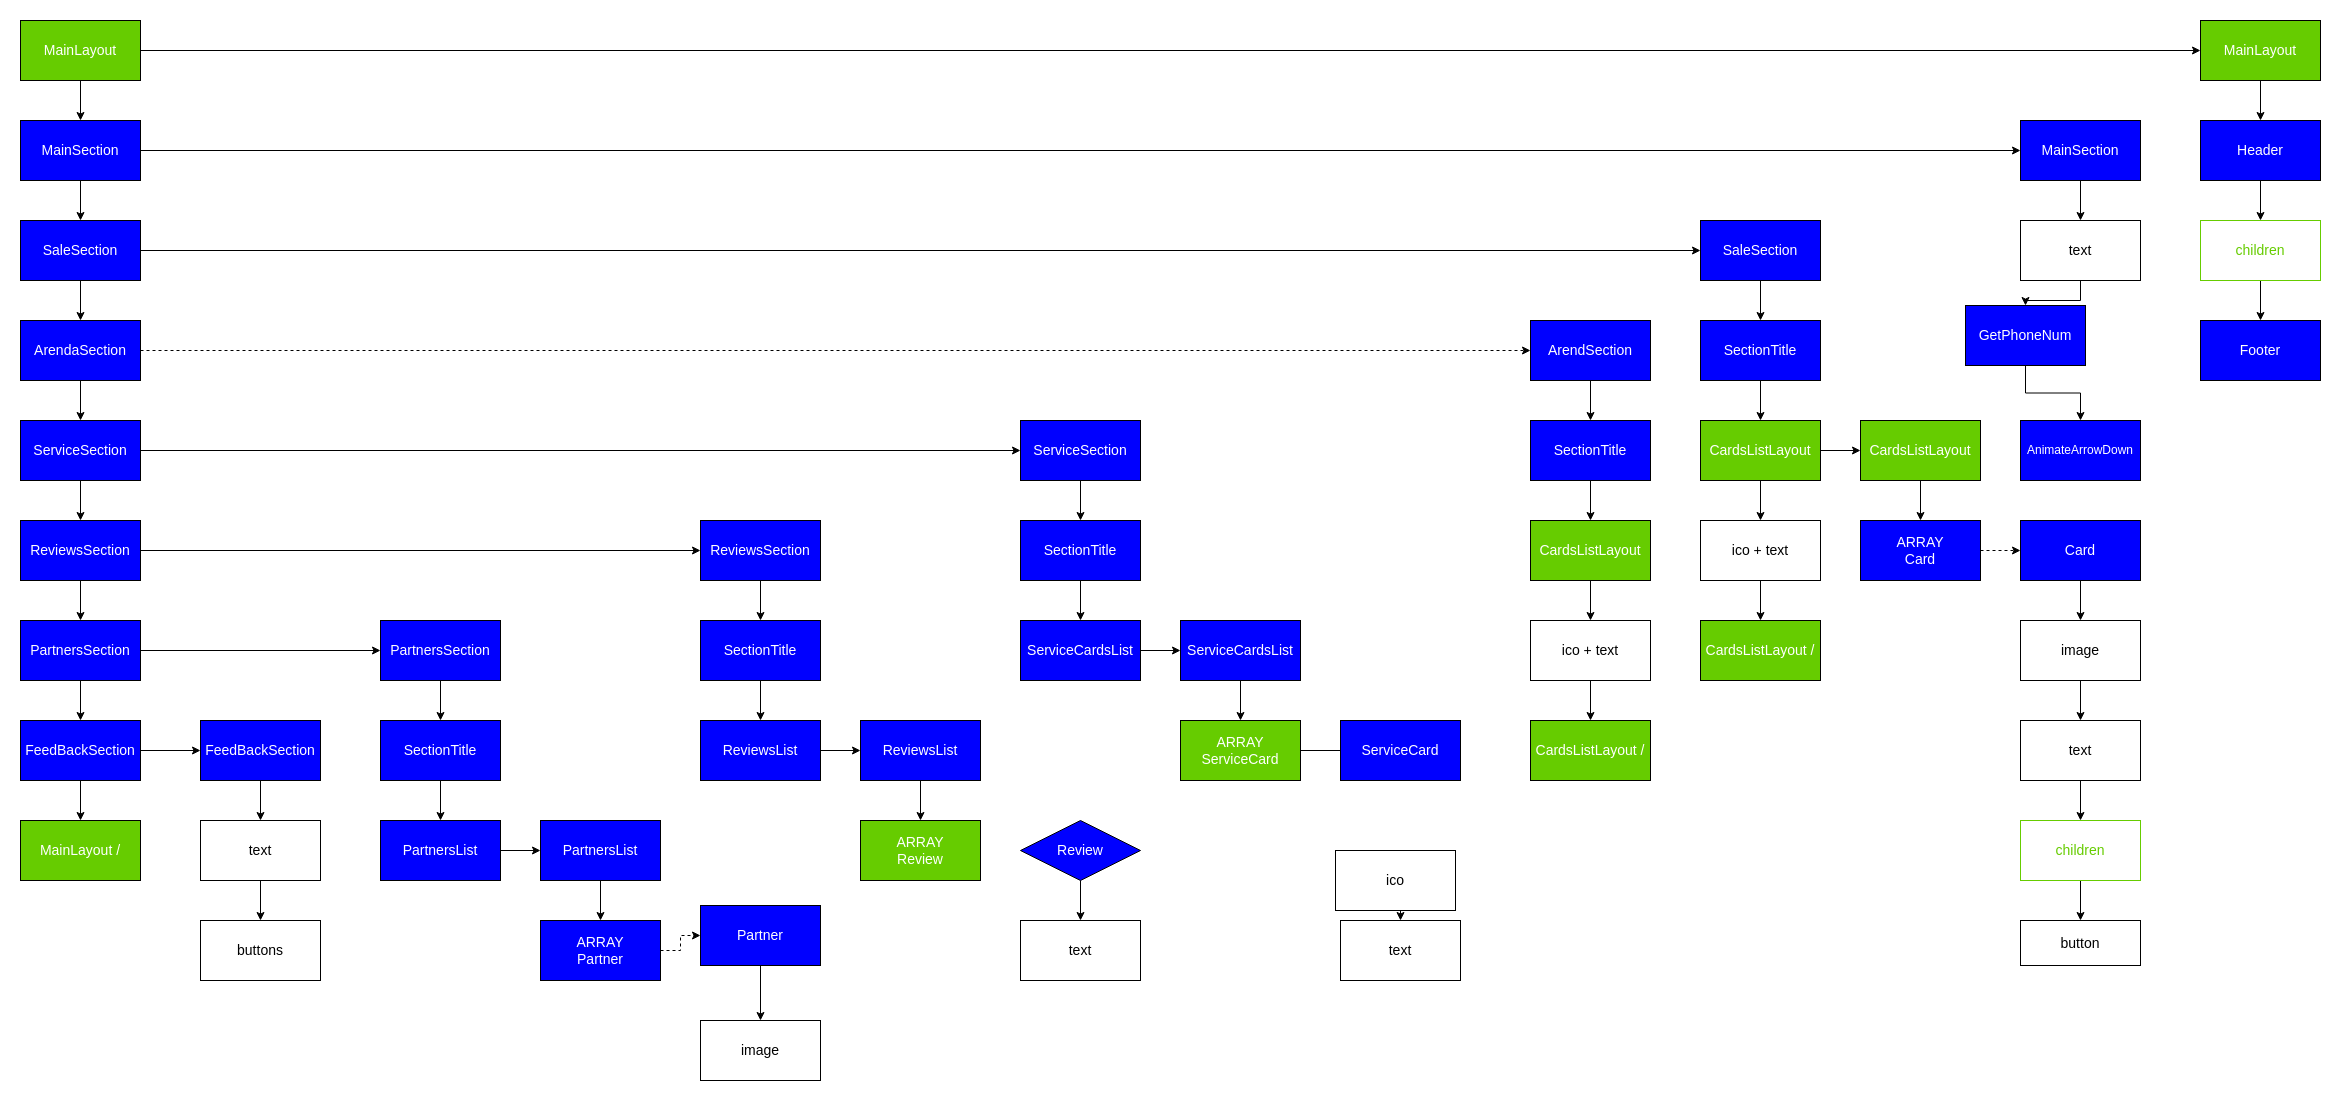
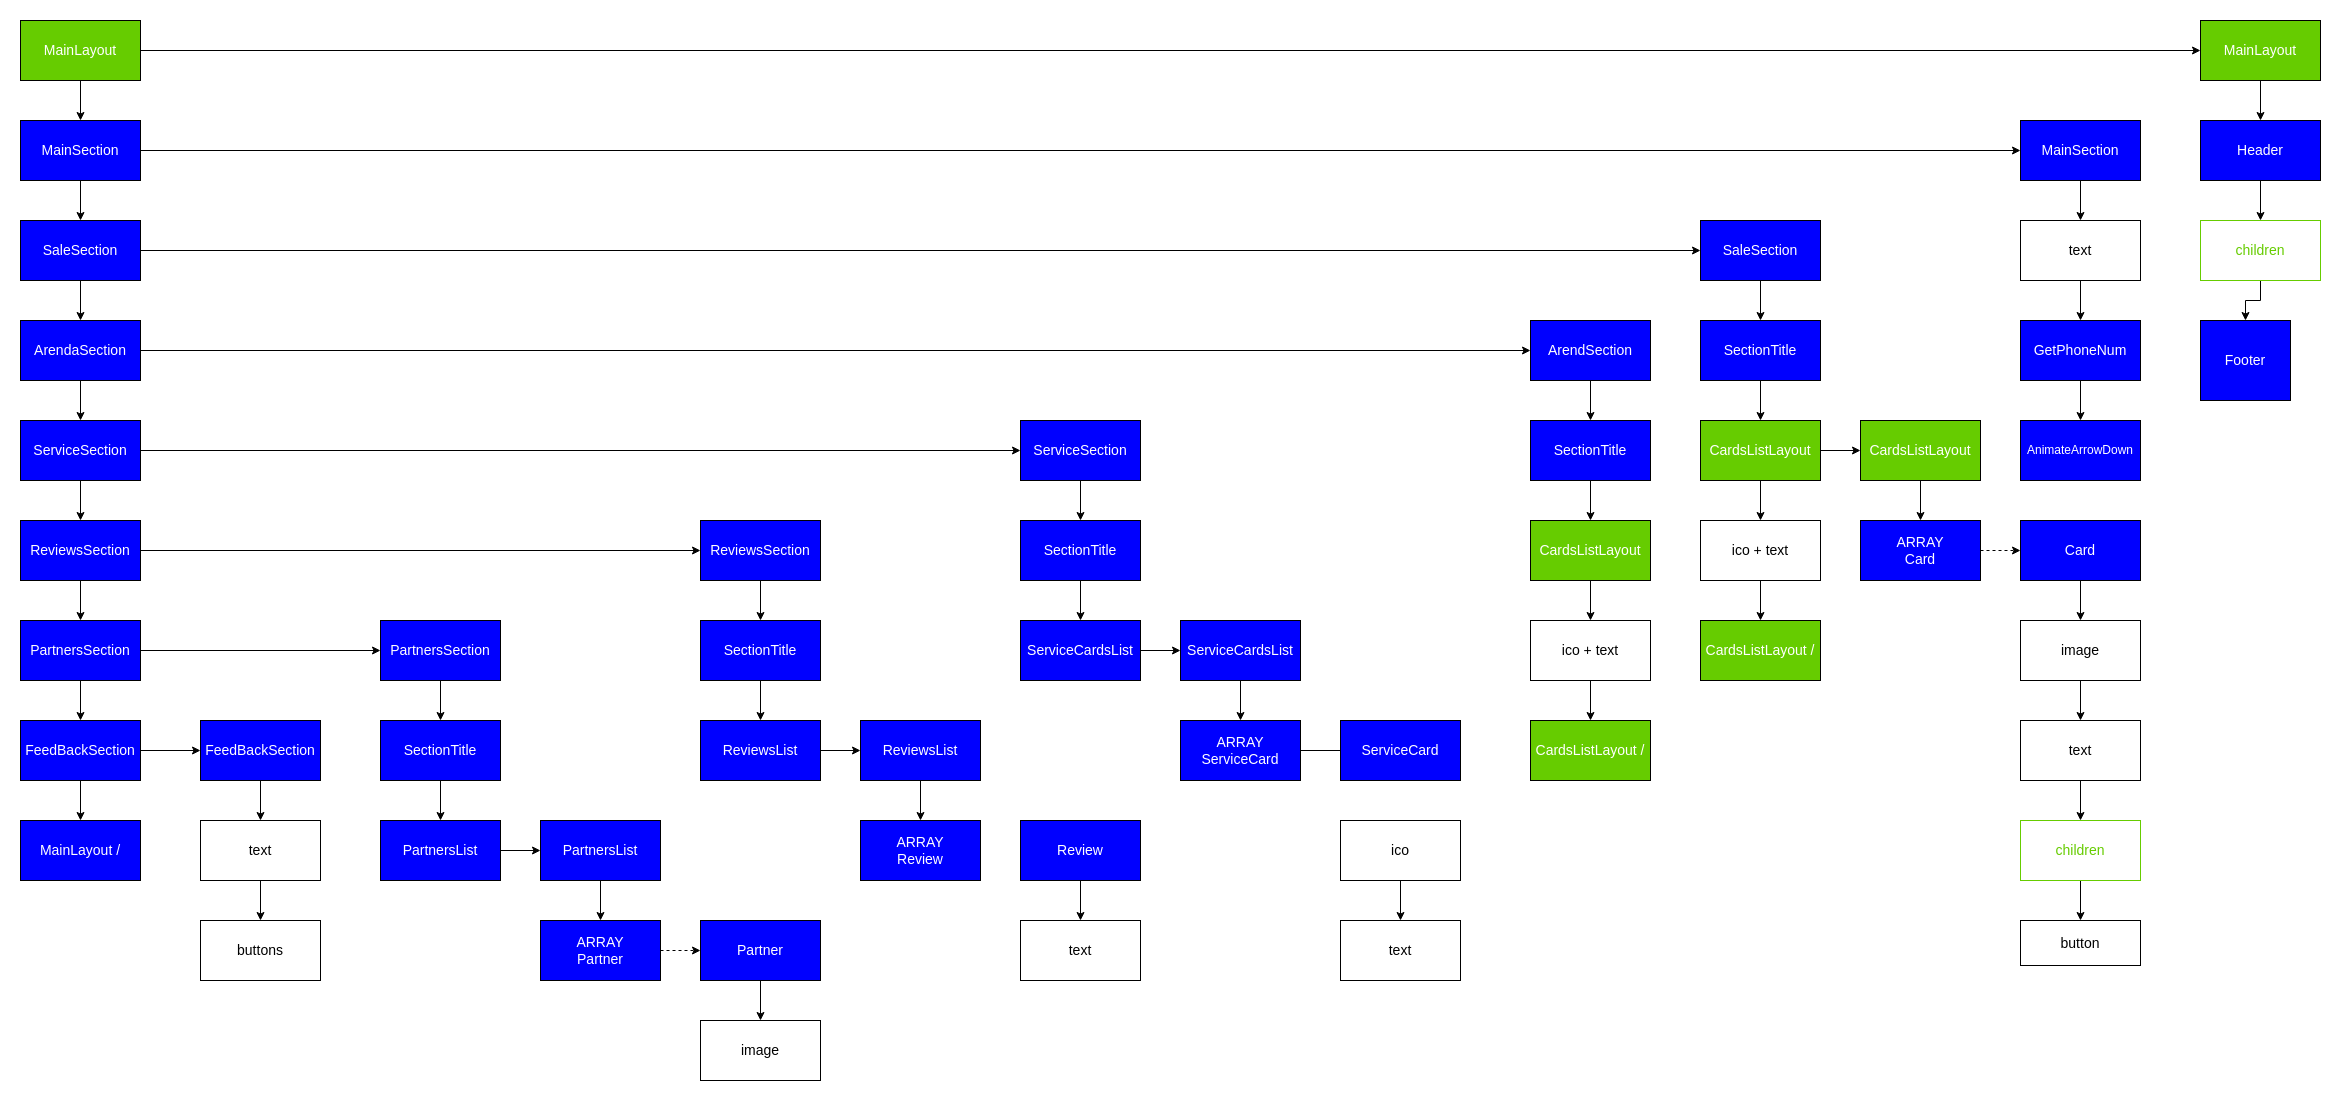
(2026, 336) -> (2081, 351)
(832, 351) -> (832, 351)
(2261, 351) -> (2246, 361)
(1241, 751) -> (1241, 751)
(81, 851) -> (81, 851)
(921, 851) -> (921, 851)
(1081, 851) -> (1081, 851)
(1396, 881) -> (1401, 851)
(761, 936) -> (761, 951)
